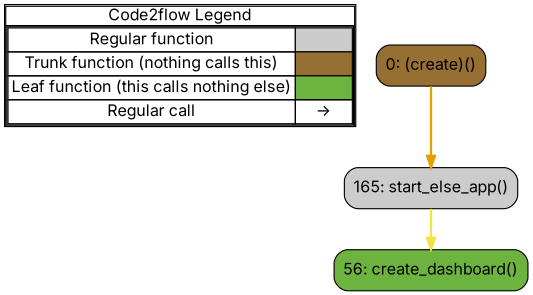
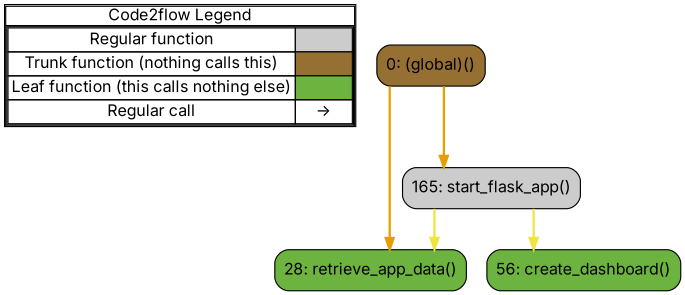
(431, 66) -> (431, 66)
(431, 188) -> (491, 188)
none -> (371, 270)
